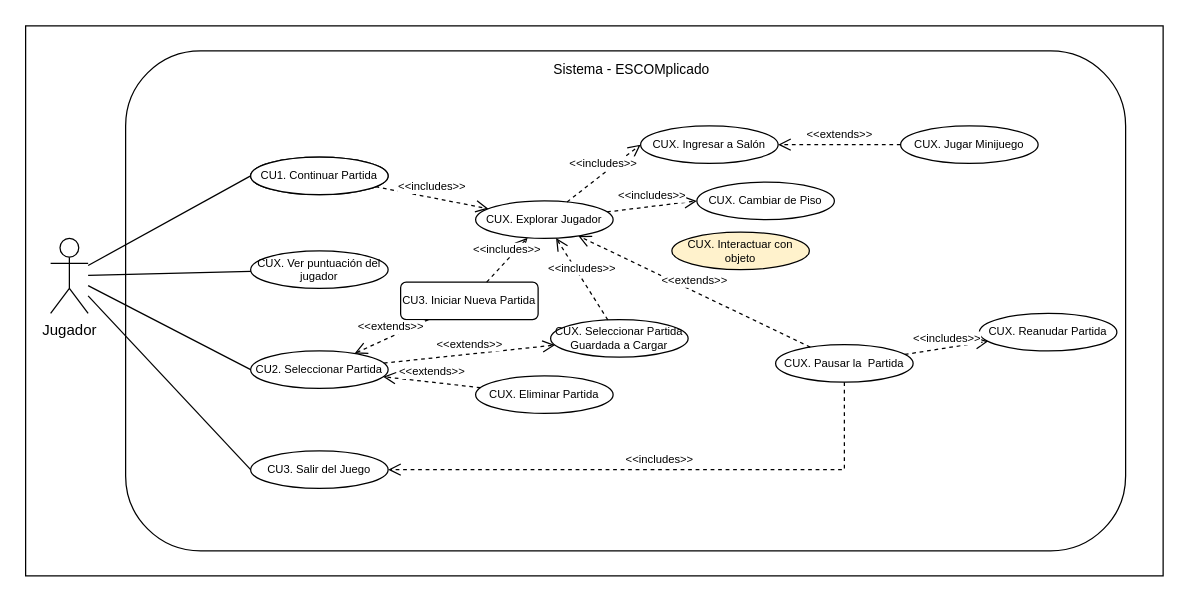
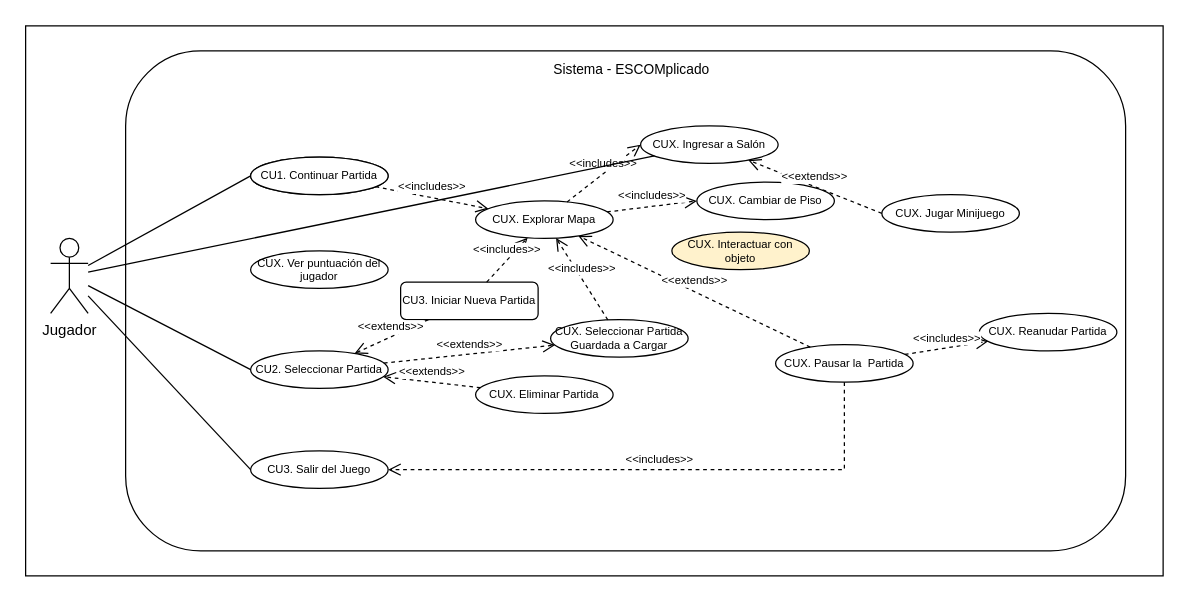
(969, 144) -> (951, 213)
(544, 219) -> (544, 219)
(170, 273) -> (263, 236)
